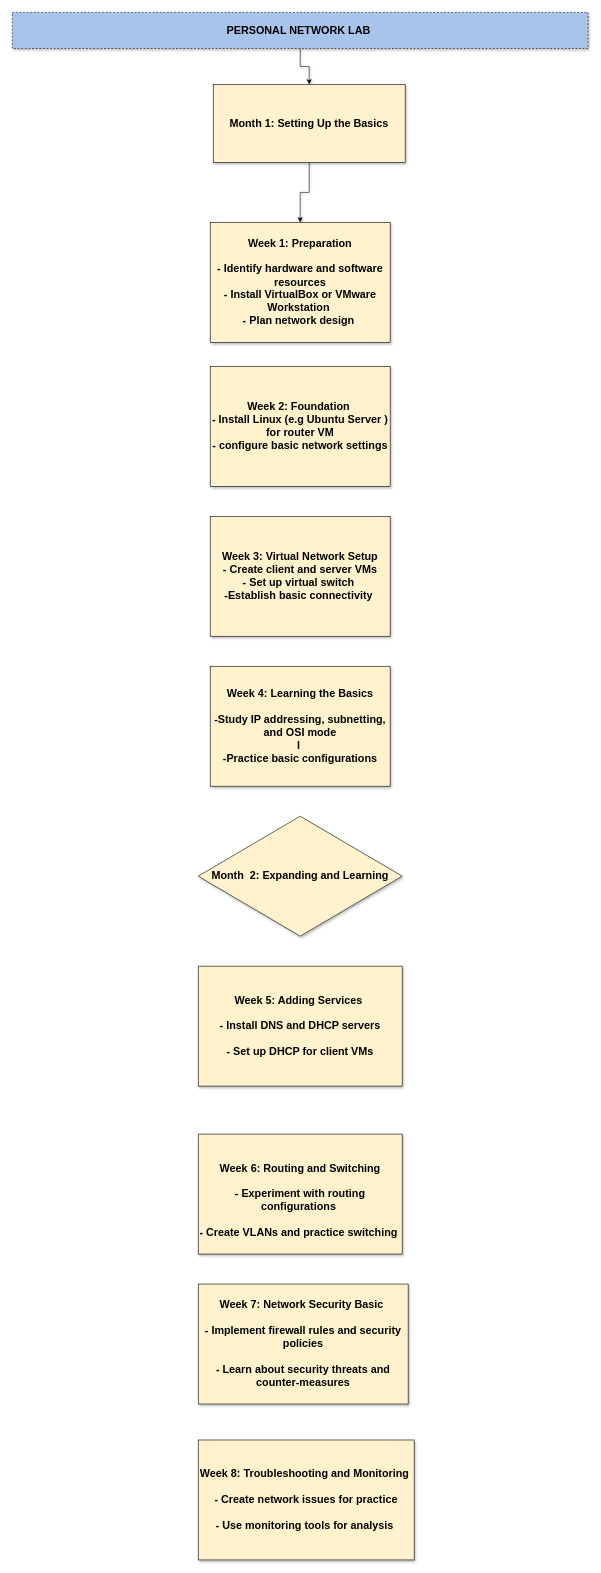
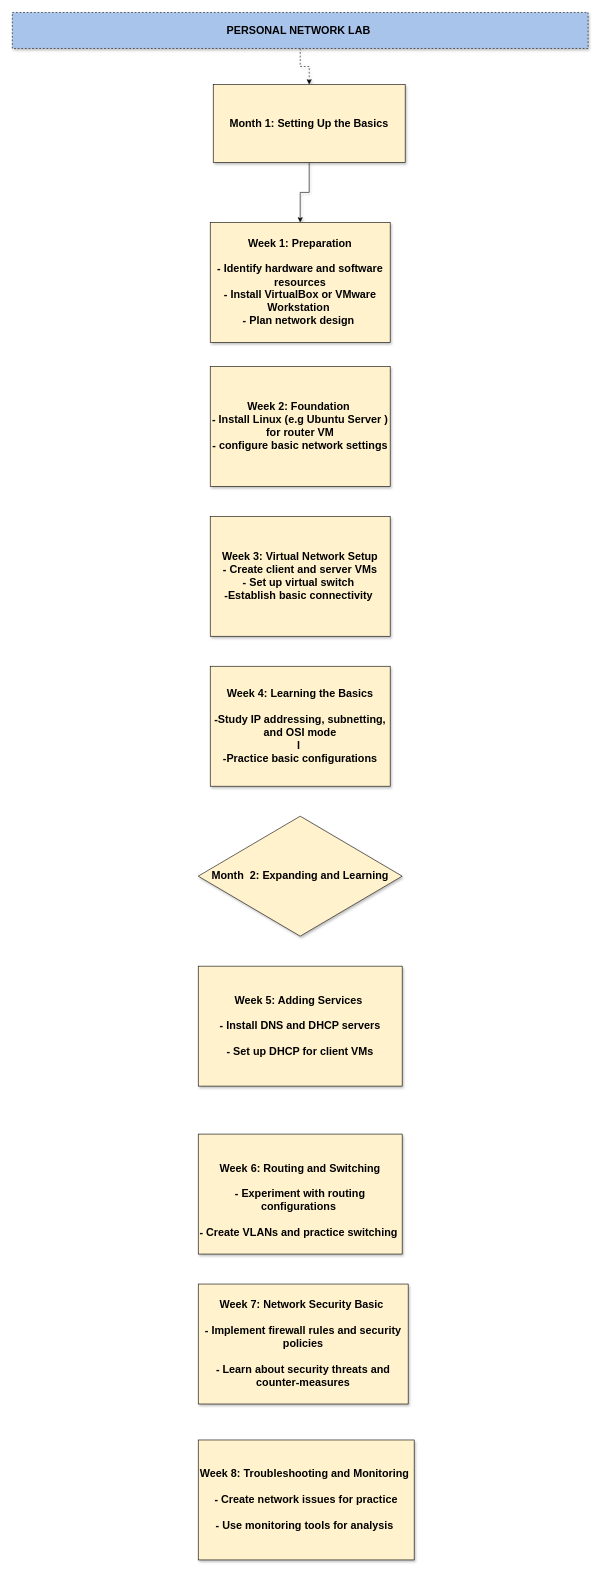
(303, 66) -> (303, 66)
